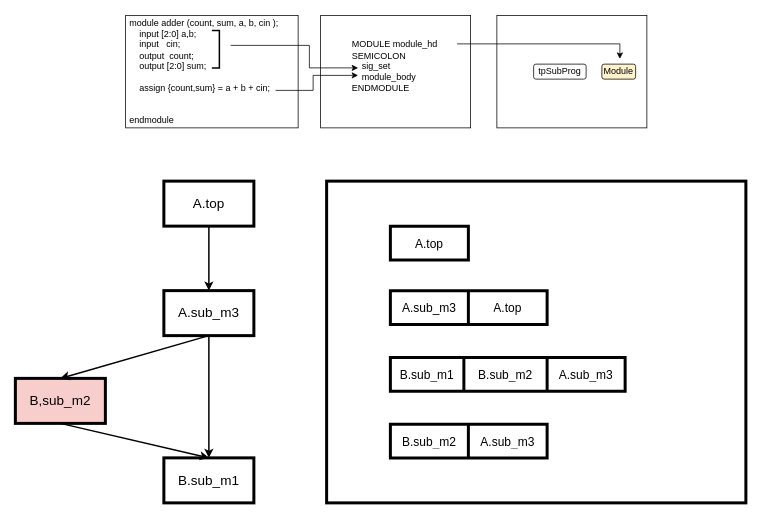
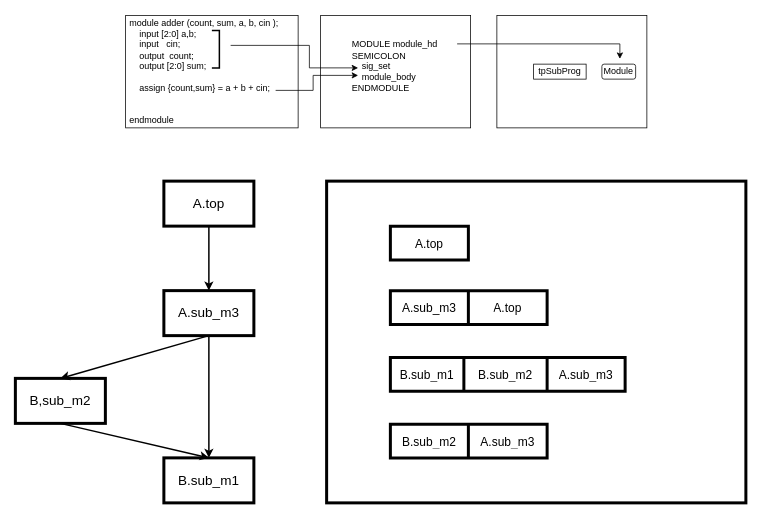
(560, 72) -> (560, 72)
(619, 72) -> (619, 72)
(60, 401) -> (60, 401)
